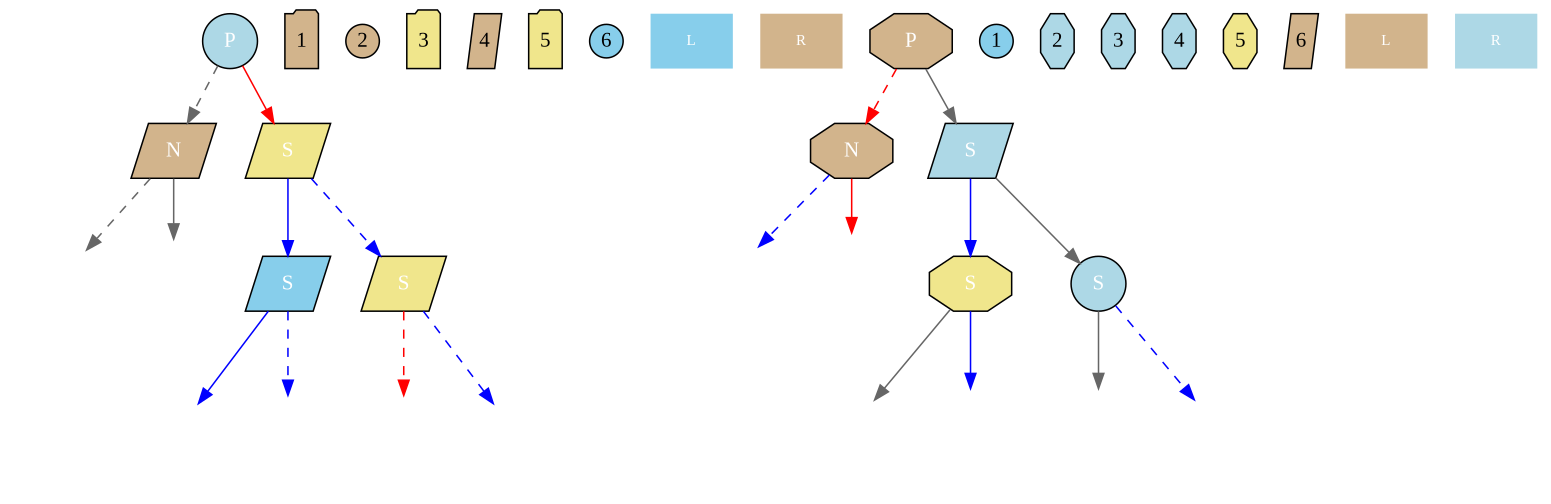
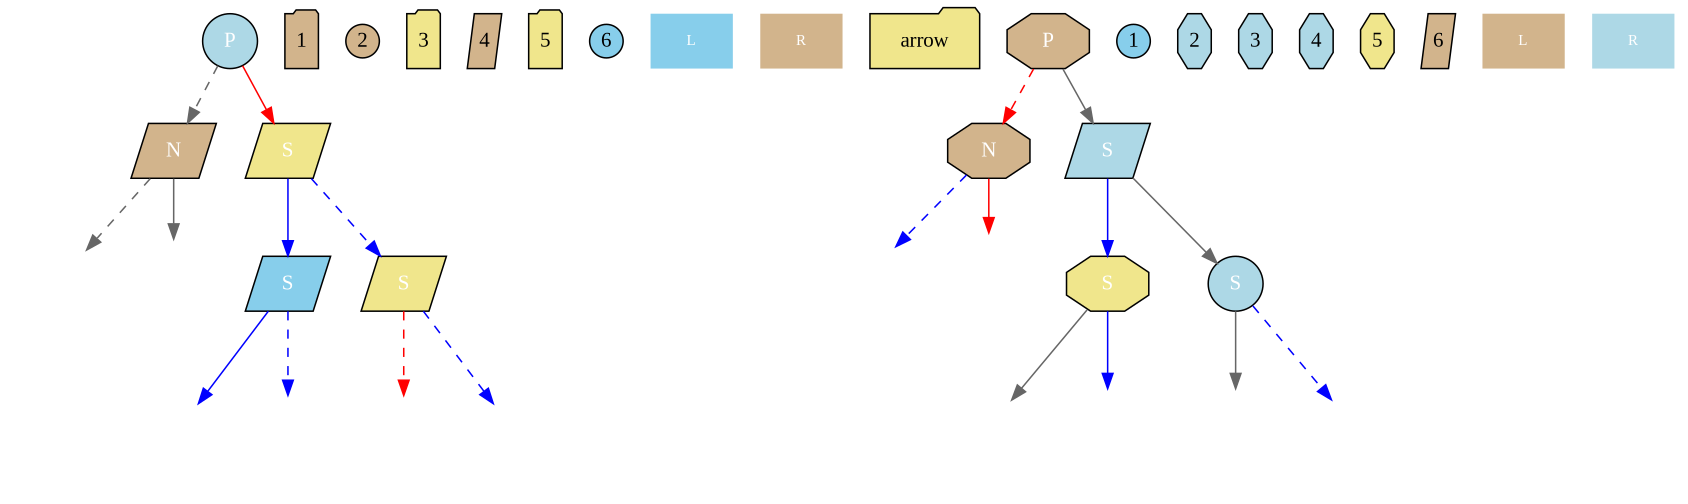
none -> (925, 41)
